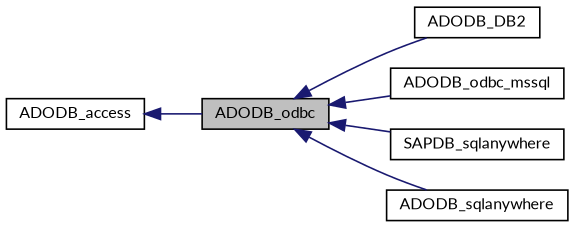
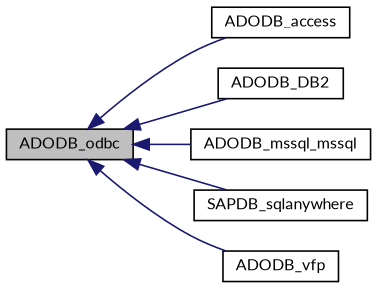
(477, 83) -> (281, 144)
(181, 114) -> (159, 72)
(477, 205) -> (281, 266)
